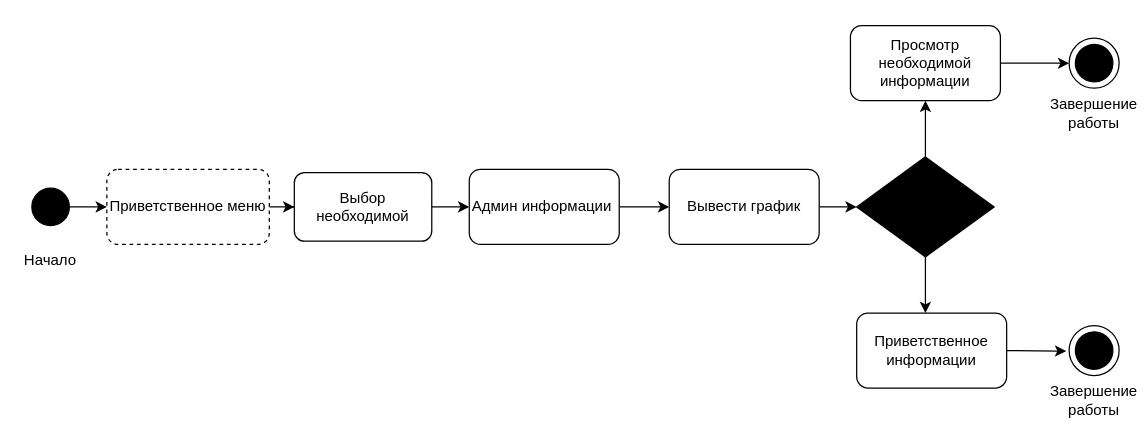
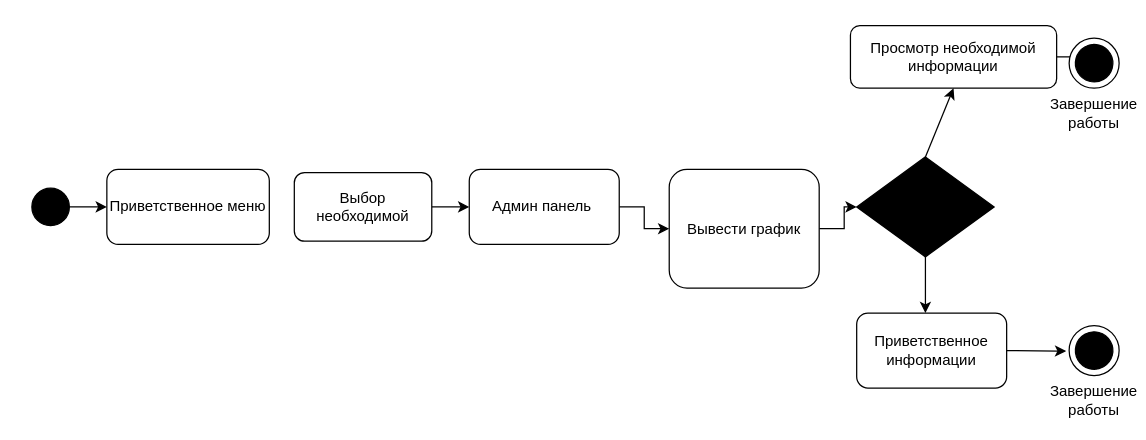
(926, 63) -> (954, 57)
(188, 207) -> (188, 207)
(286, 207) -> none
(544, 207) -> (544, 207)
(744, 207) -> (744, 229)
(51, 260) -> none
